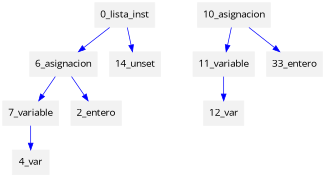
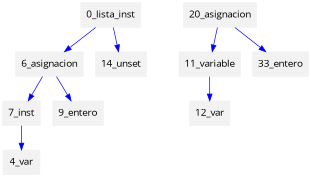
(234, 15) -> (220, 15)
(31, 113) -> (21, 113)
(96, 113) -> (78, 113)
